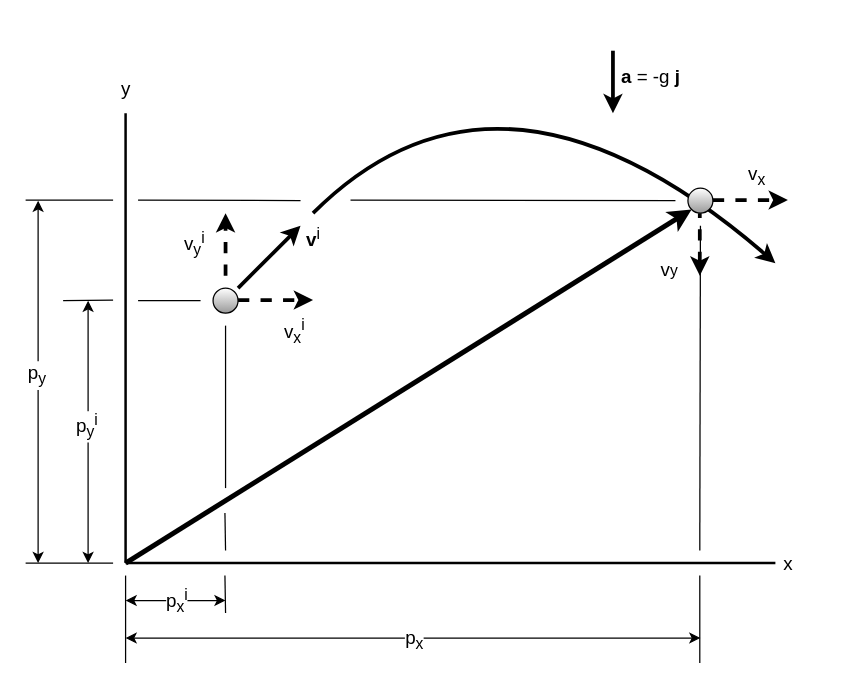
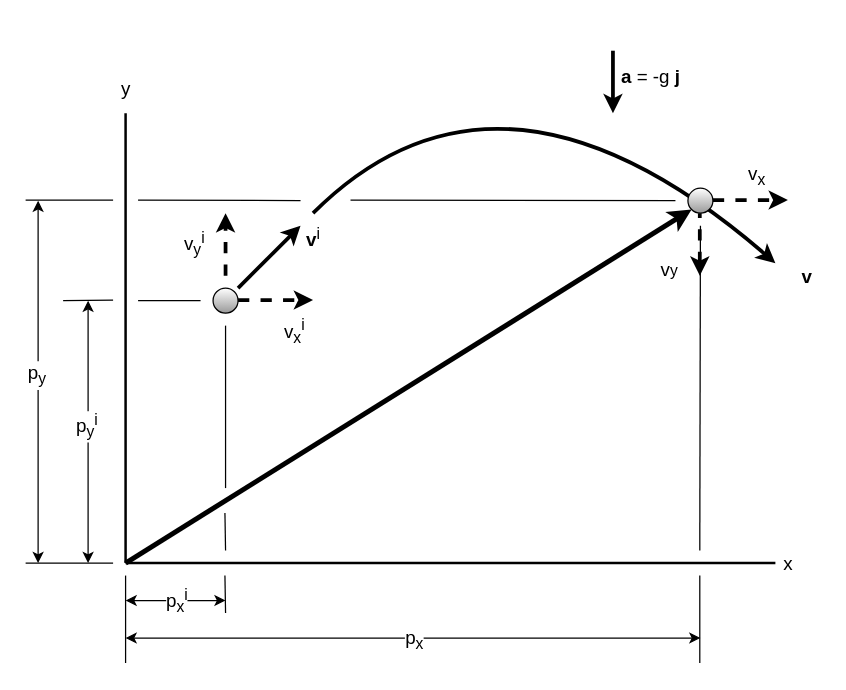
none -> (807, 276)
